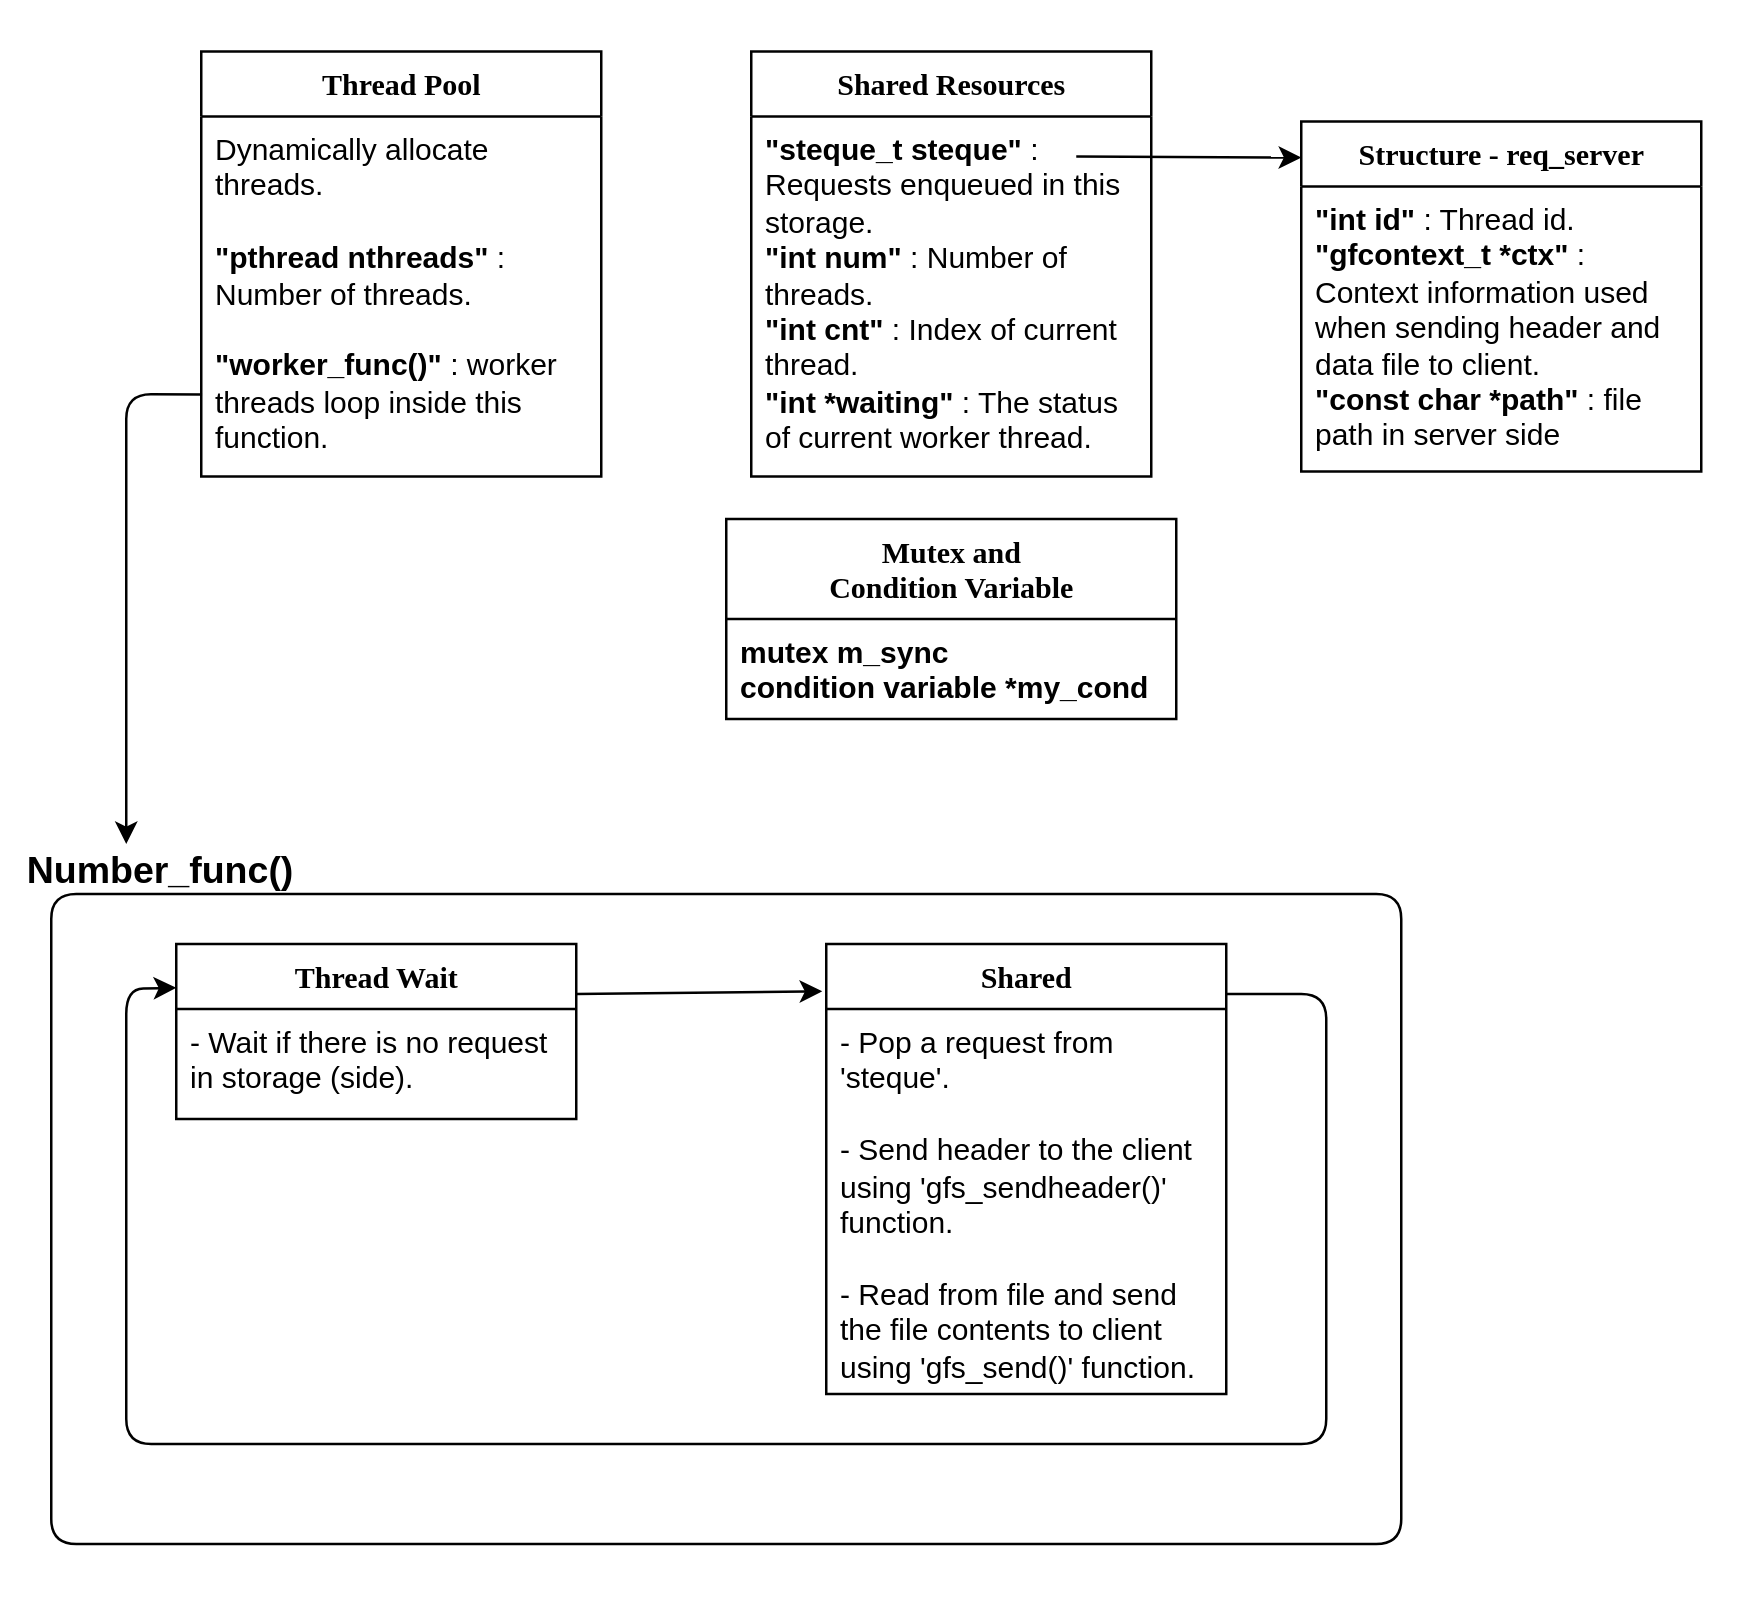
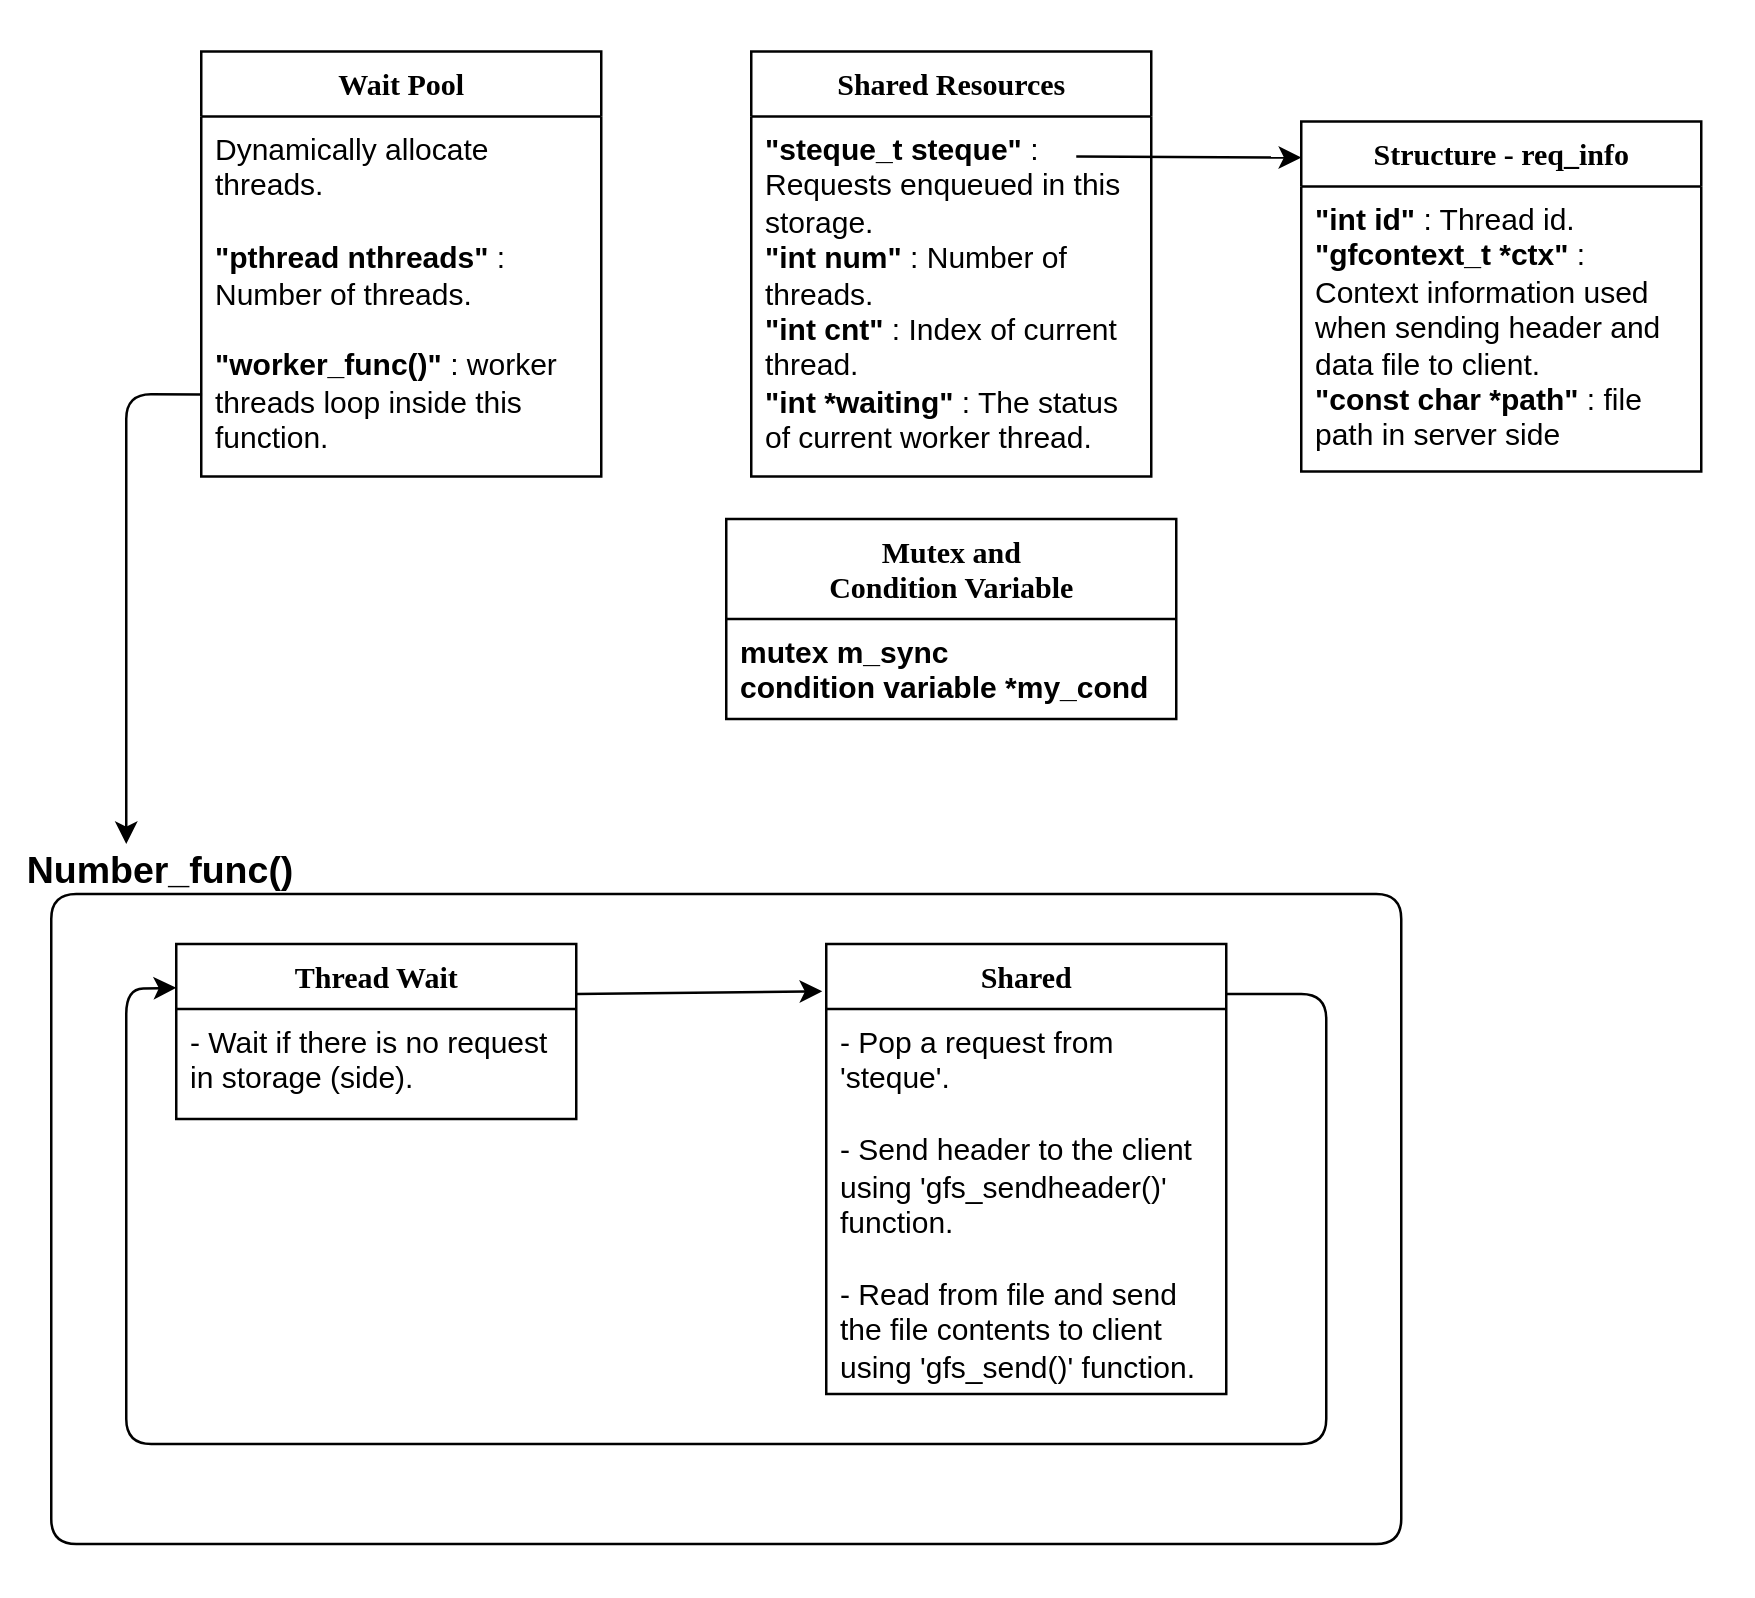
(403, 87) -> (403, 87)
(1503, 157) -> (1503, 157)
